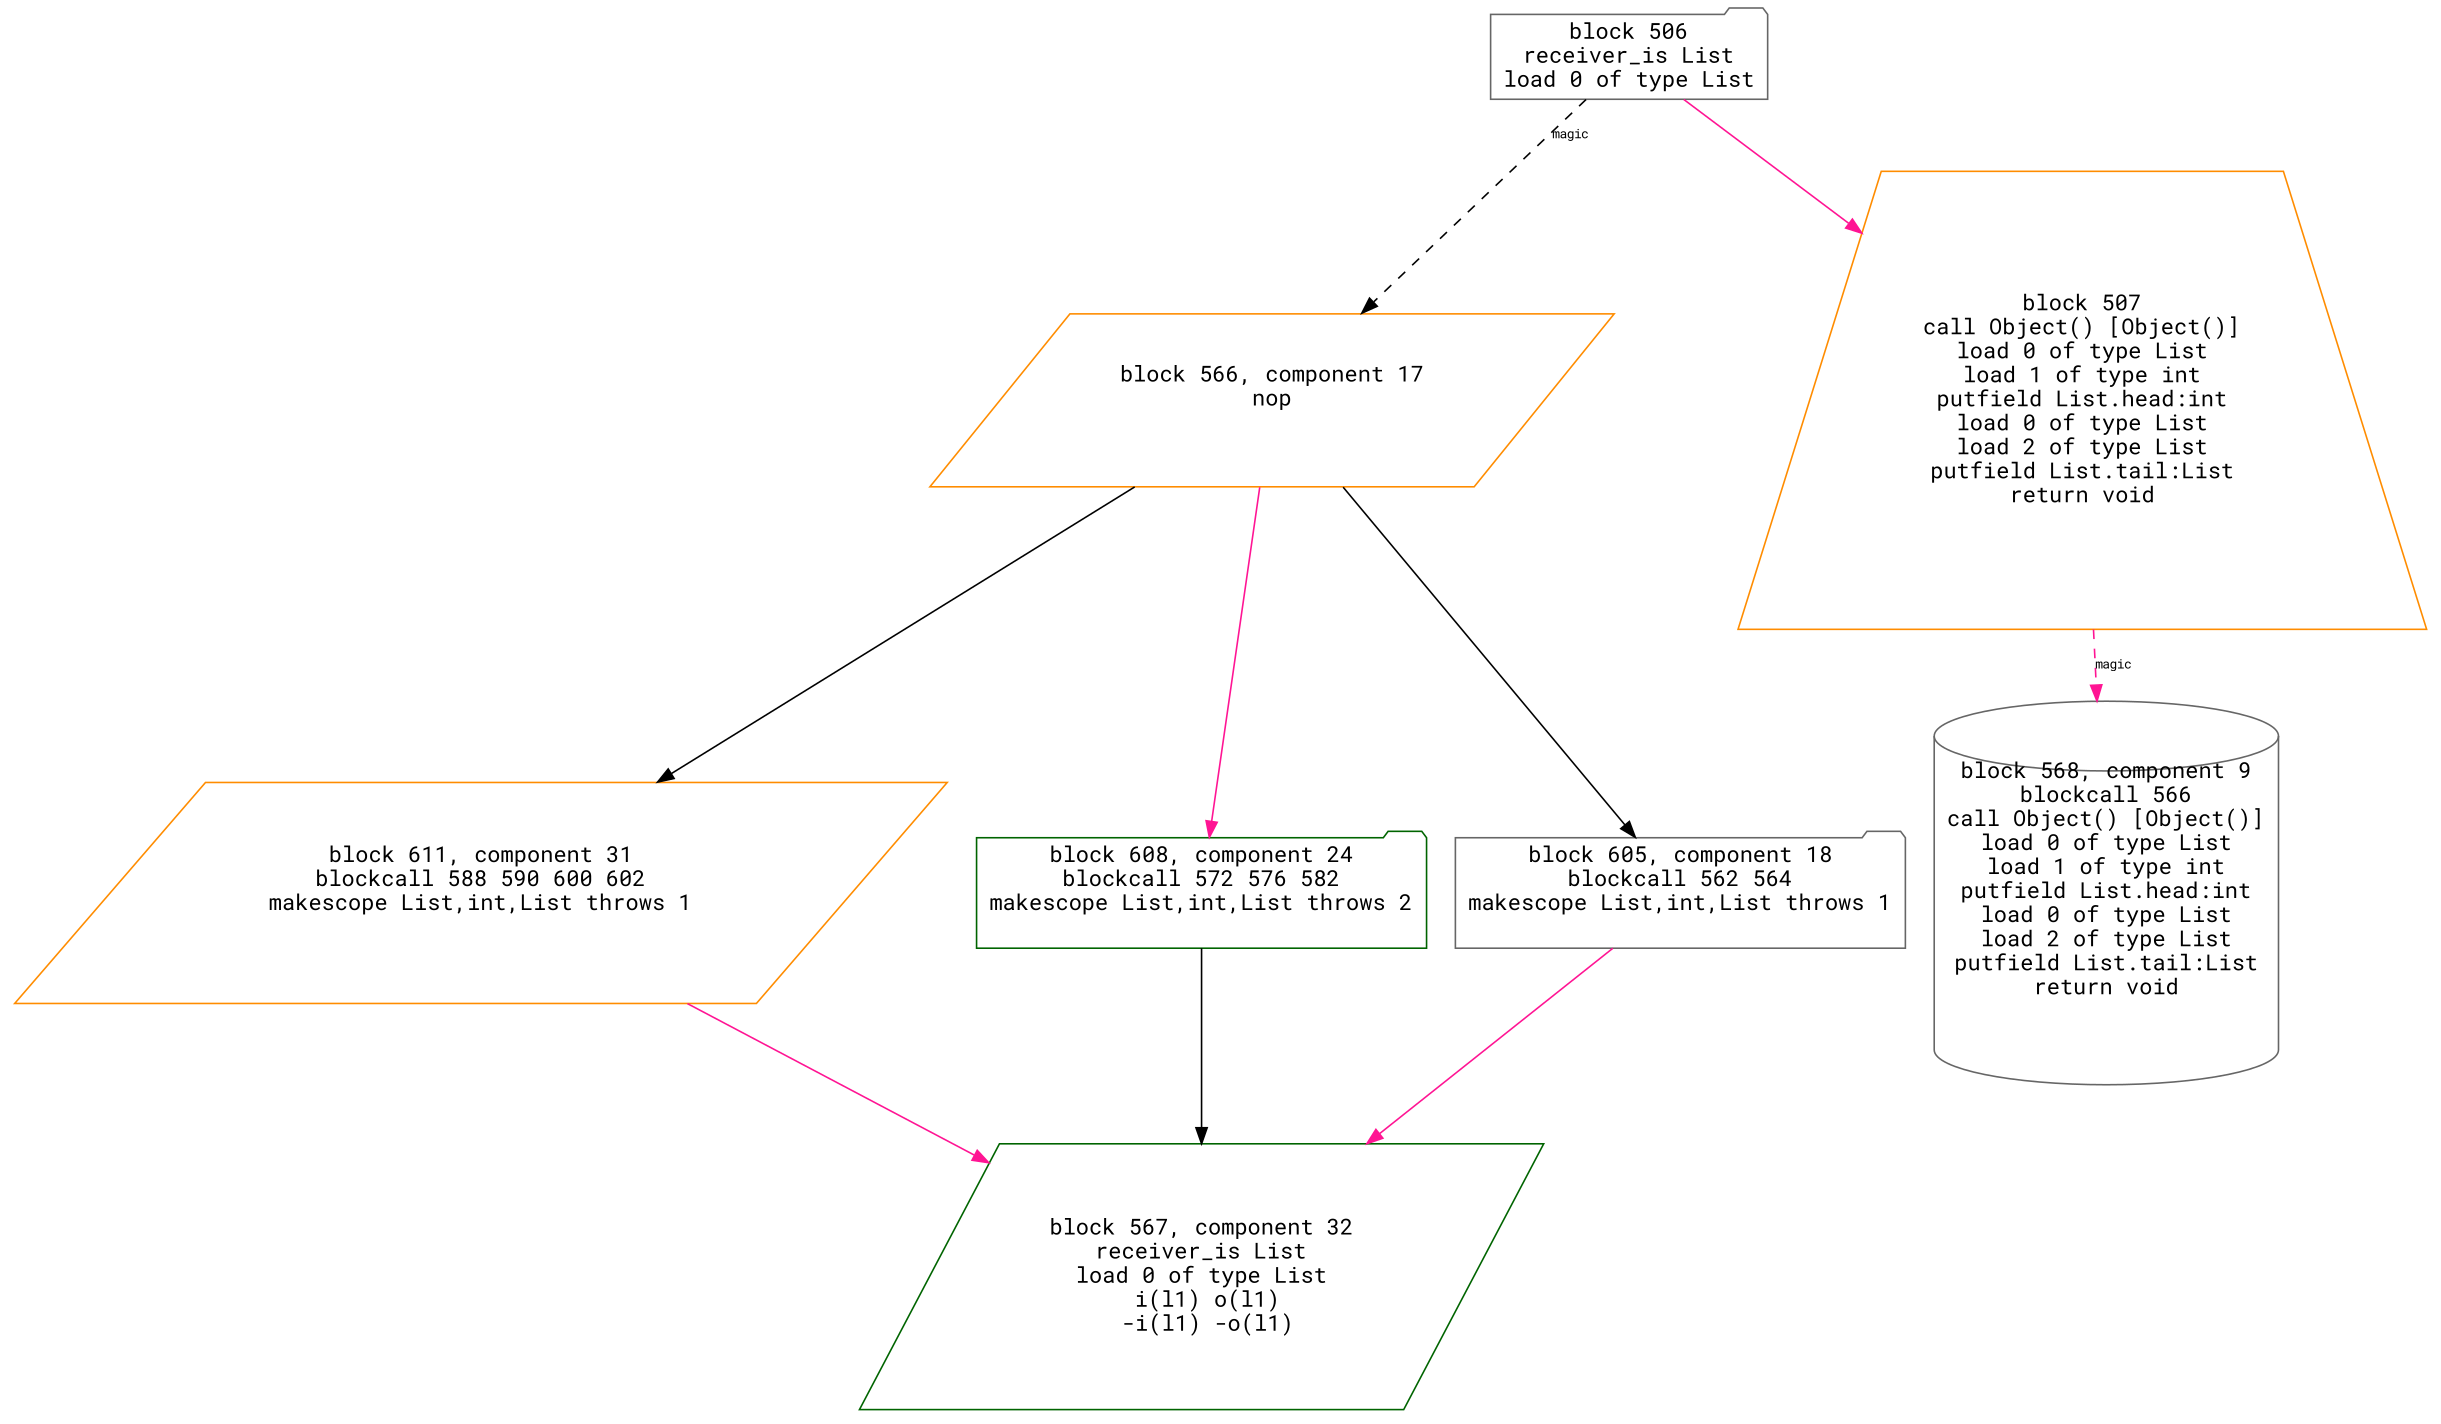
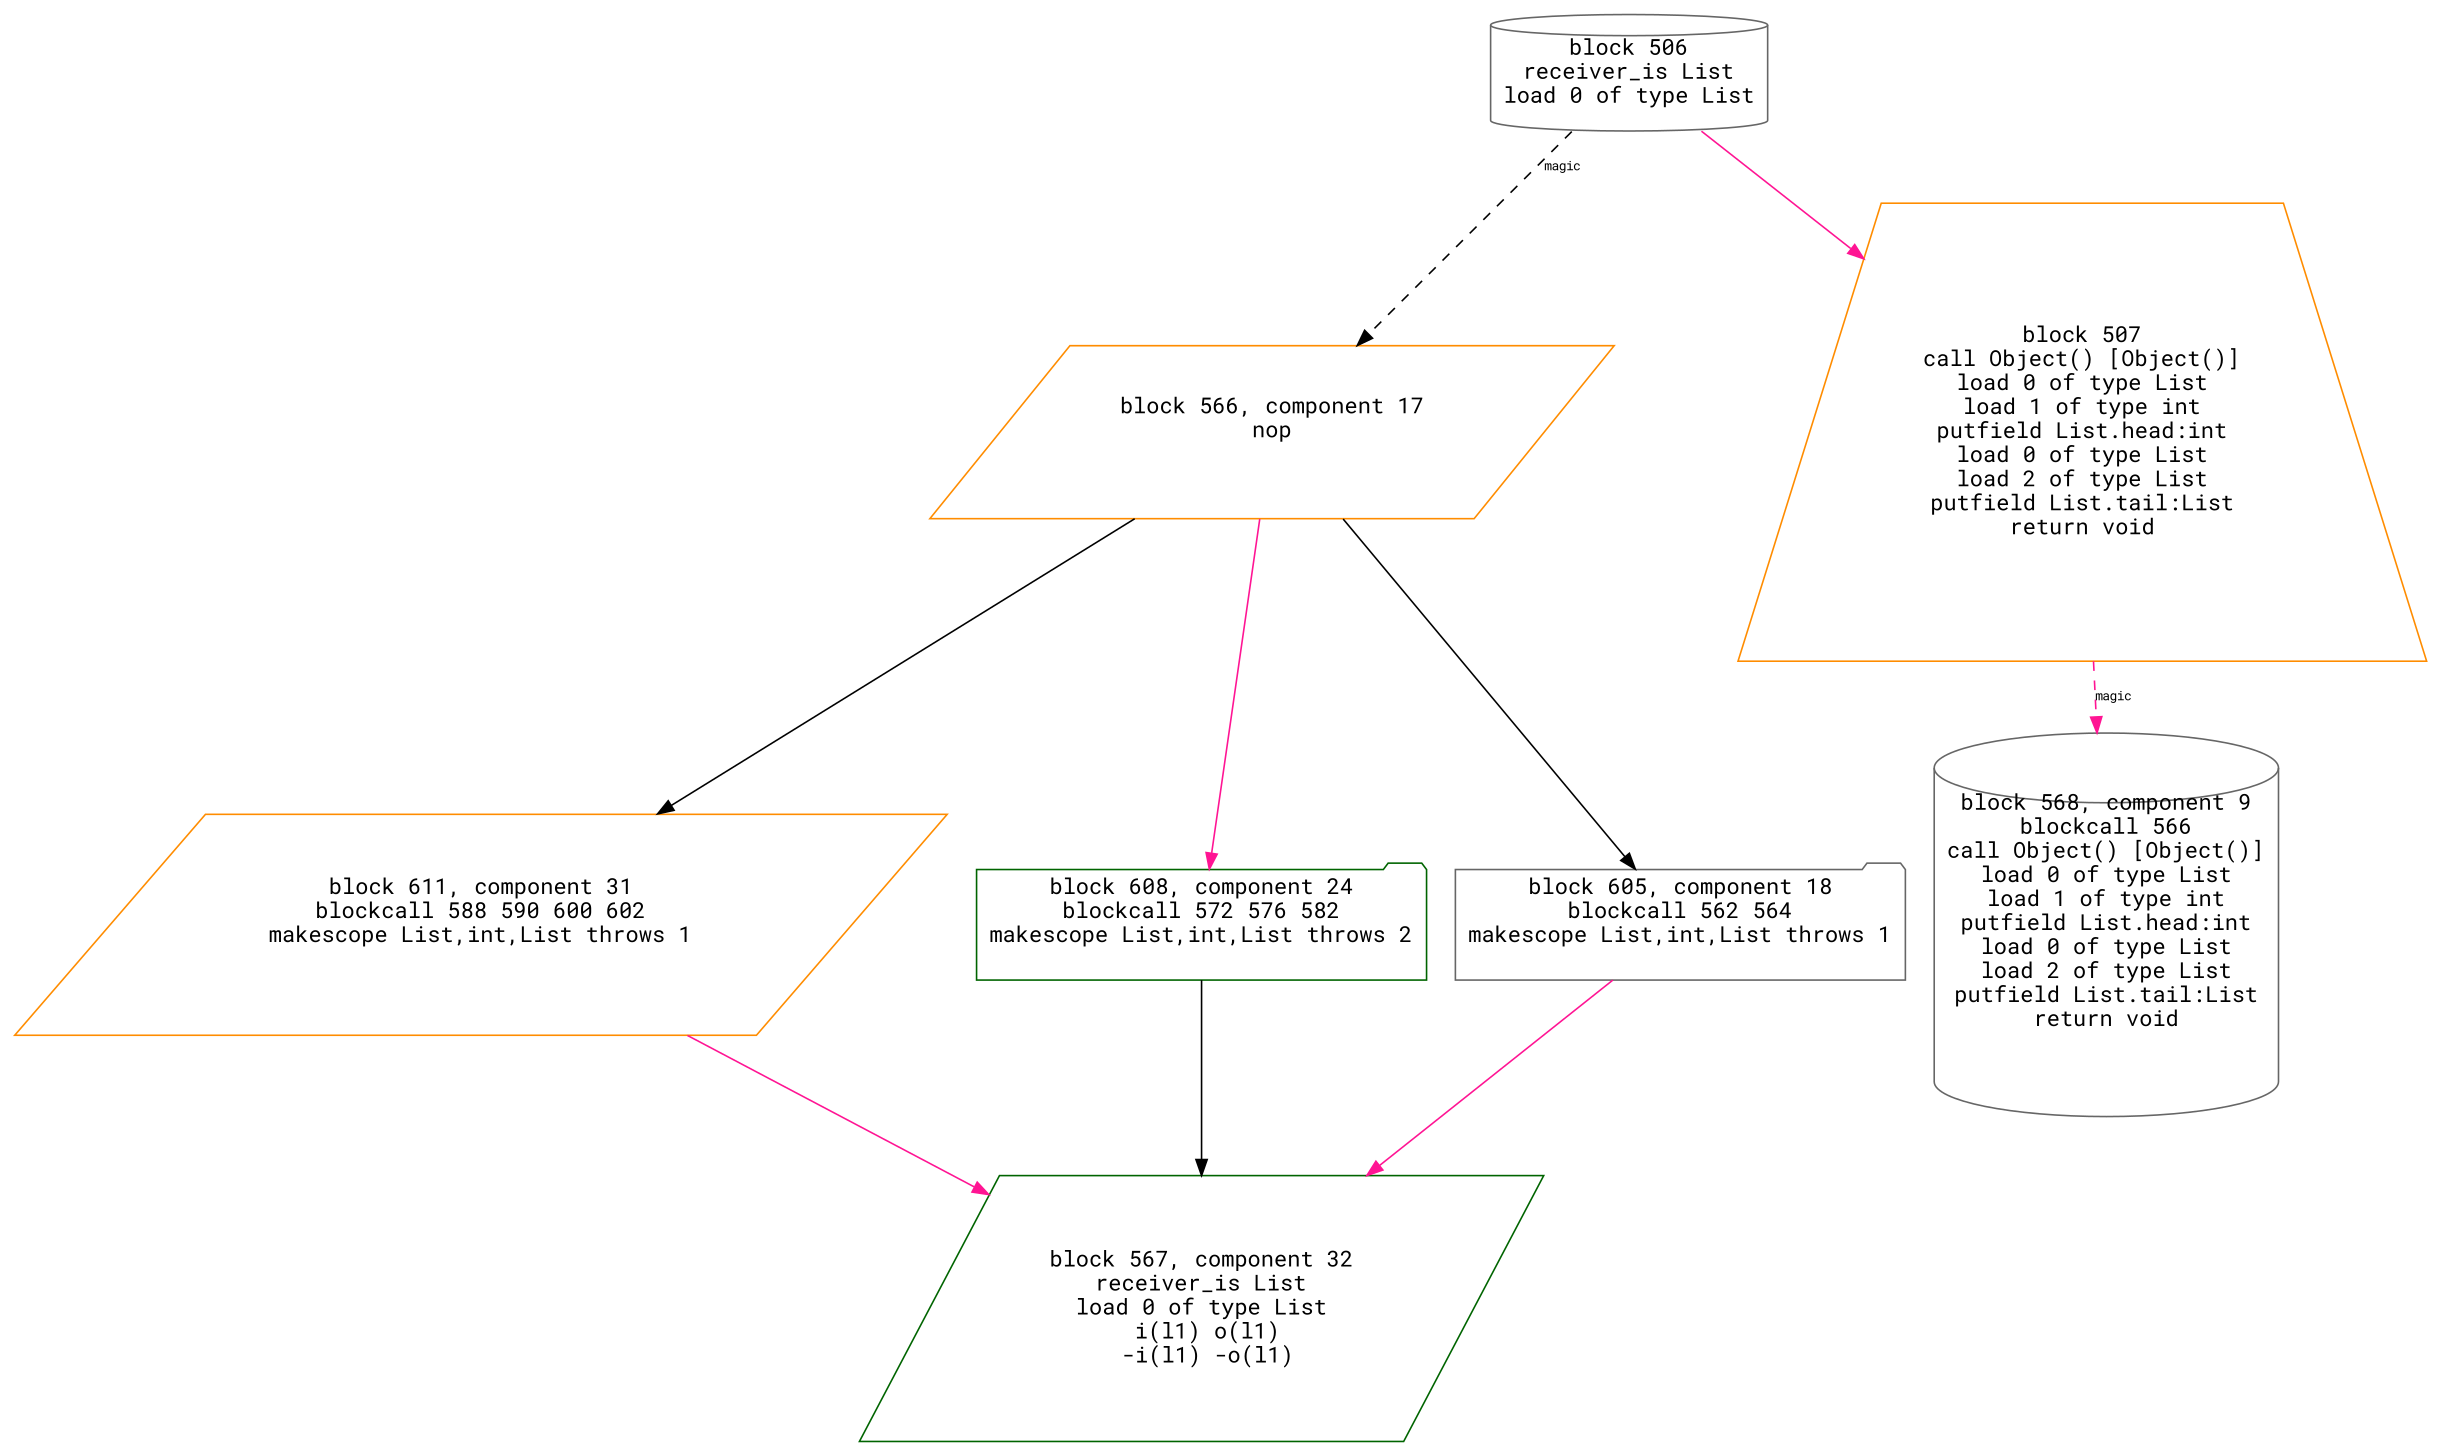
(1629, 57) -> (1629, 73)
